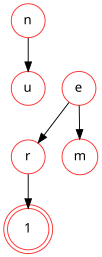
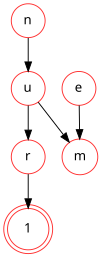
none -> (51, 118)
(57, 119) -> (28, 118)
